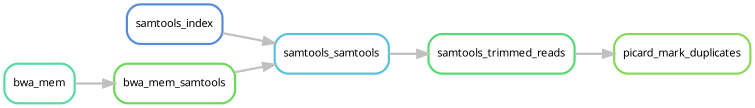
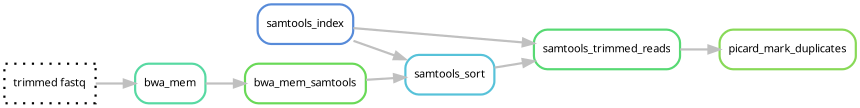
none -> (438, 35)
(332, 54) -> (450, 75)
none -> (50, 83)
